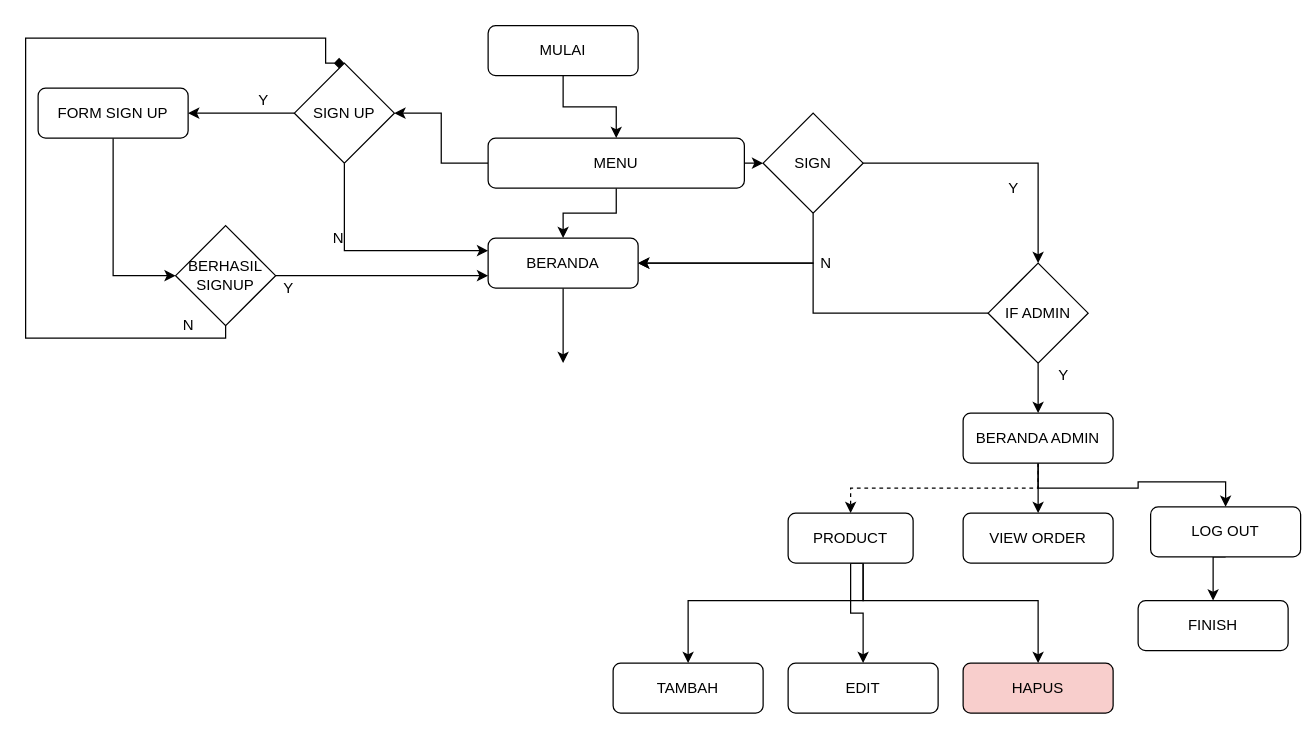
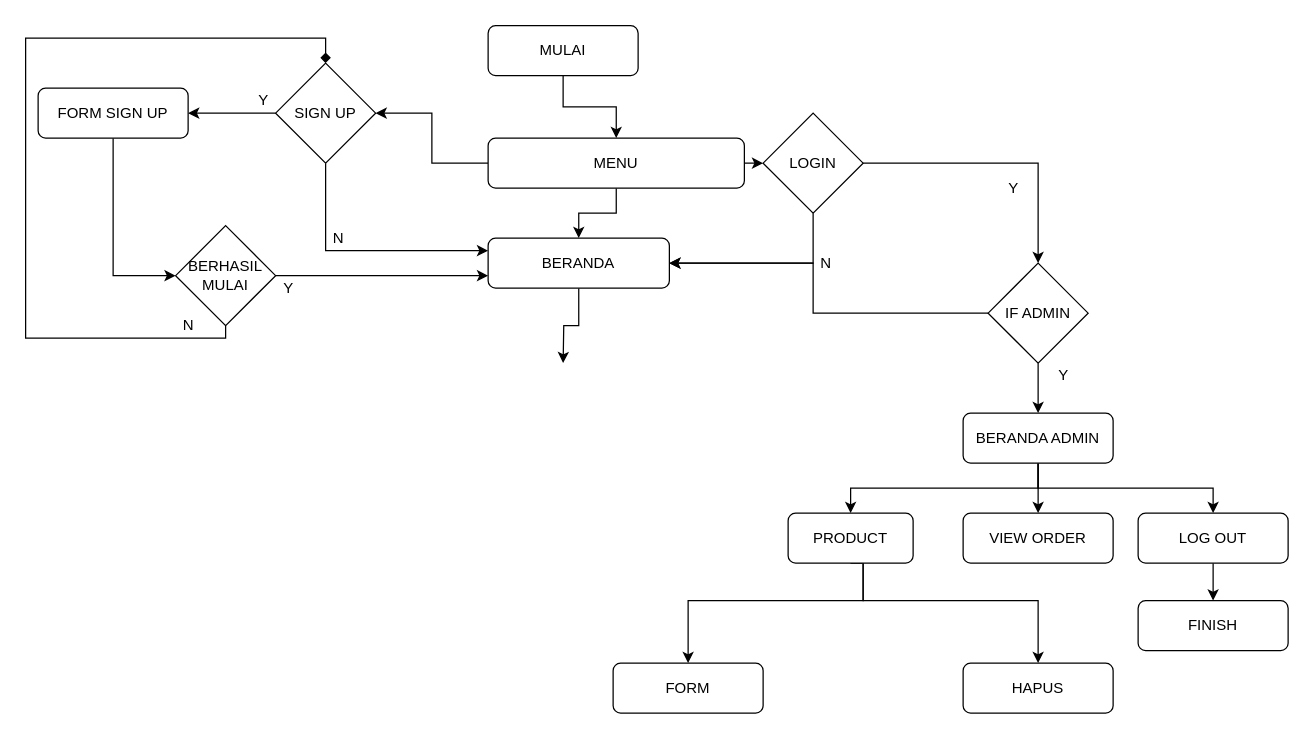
(344, 113) -> (326, 113)
(813, 163) -> (813, 163)
(563, 263) -> (579, 263)
(226, 276) -> (226, 276)
(937, 488) -> (937, 488)
(1226, 532) -> (1213, 538)
(854, 613) -> none
(688, 688) -> (688, 688)
(863, 688) -> none
(1038, 688) -> (1038, 688)
